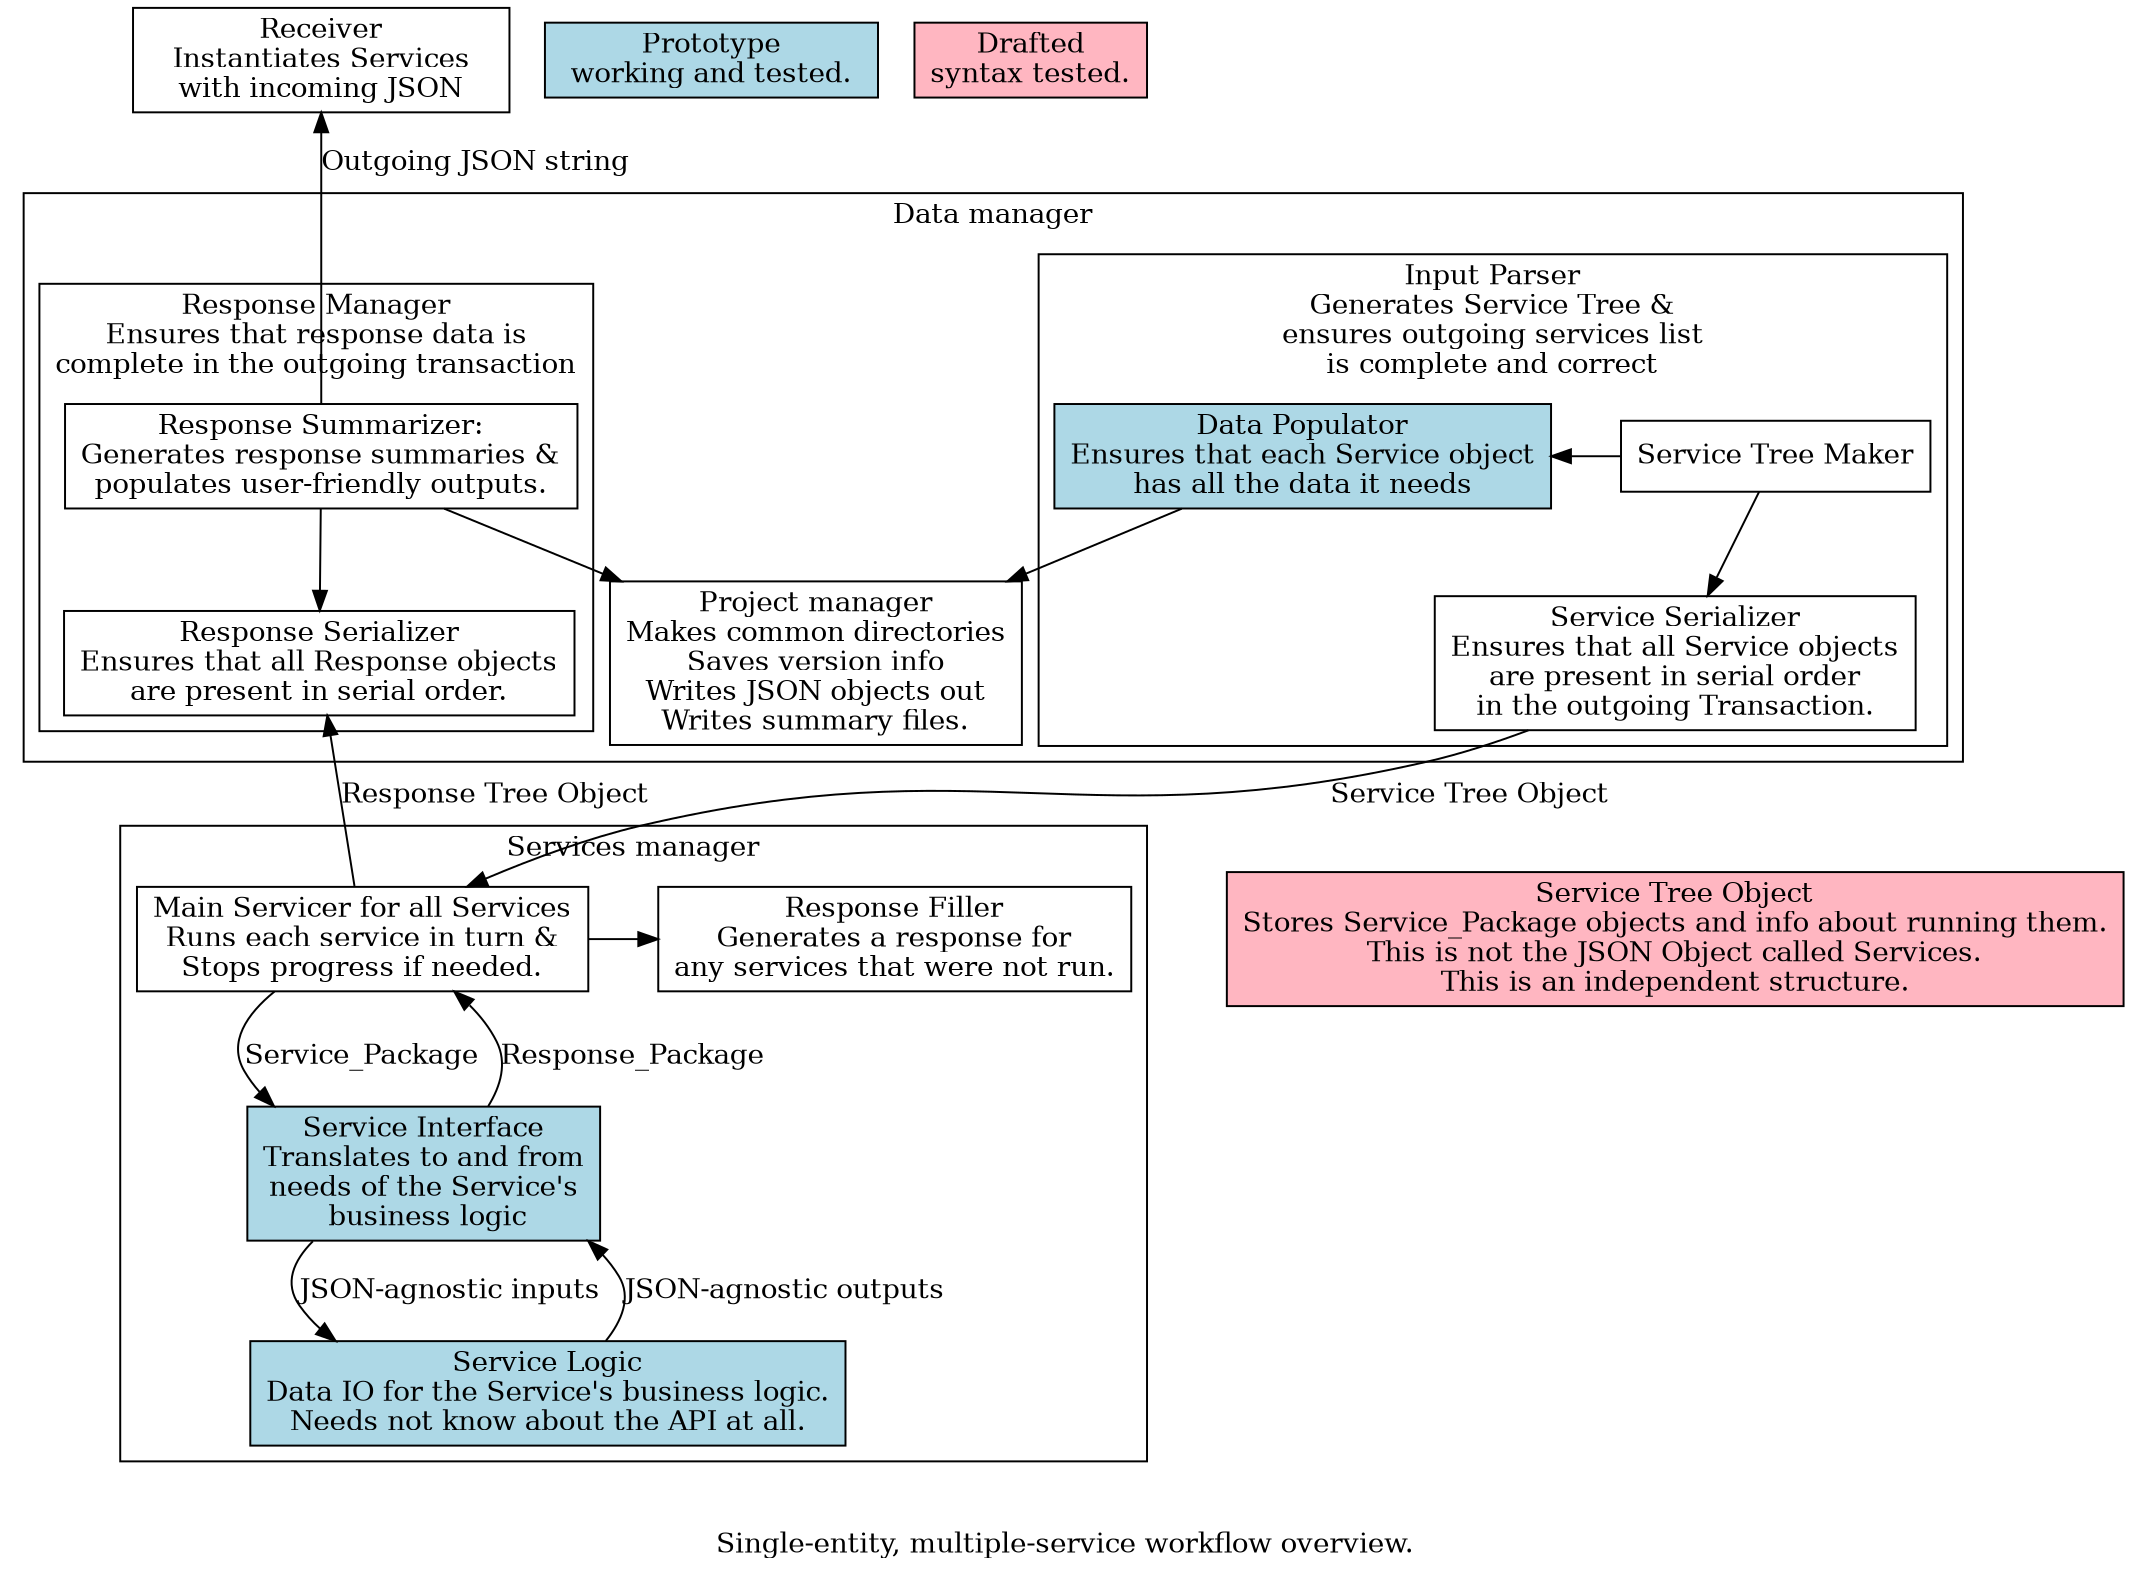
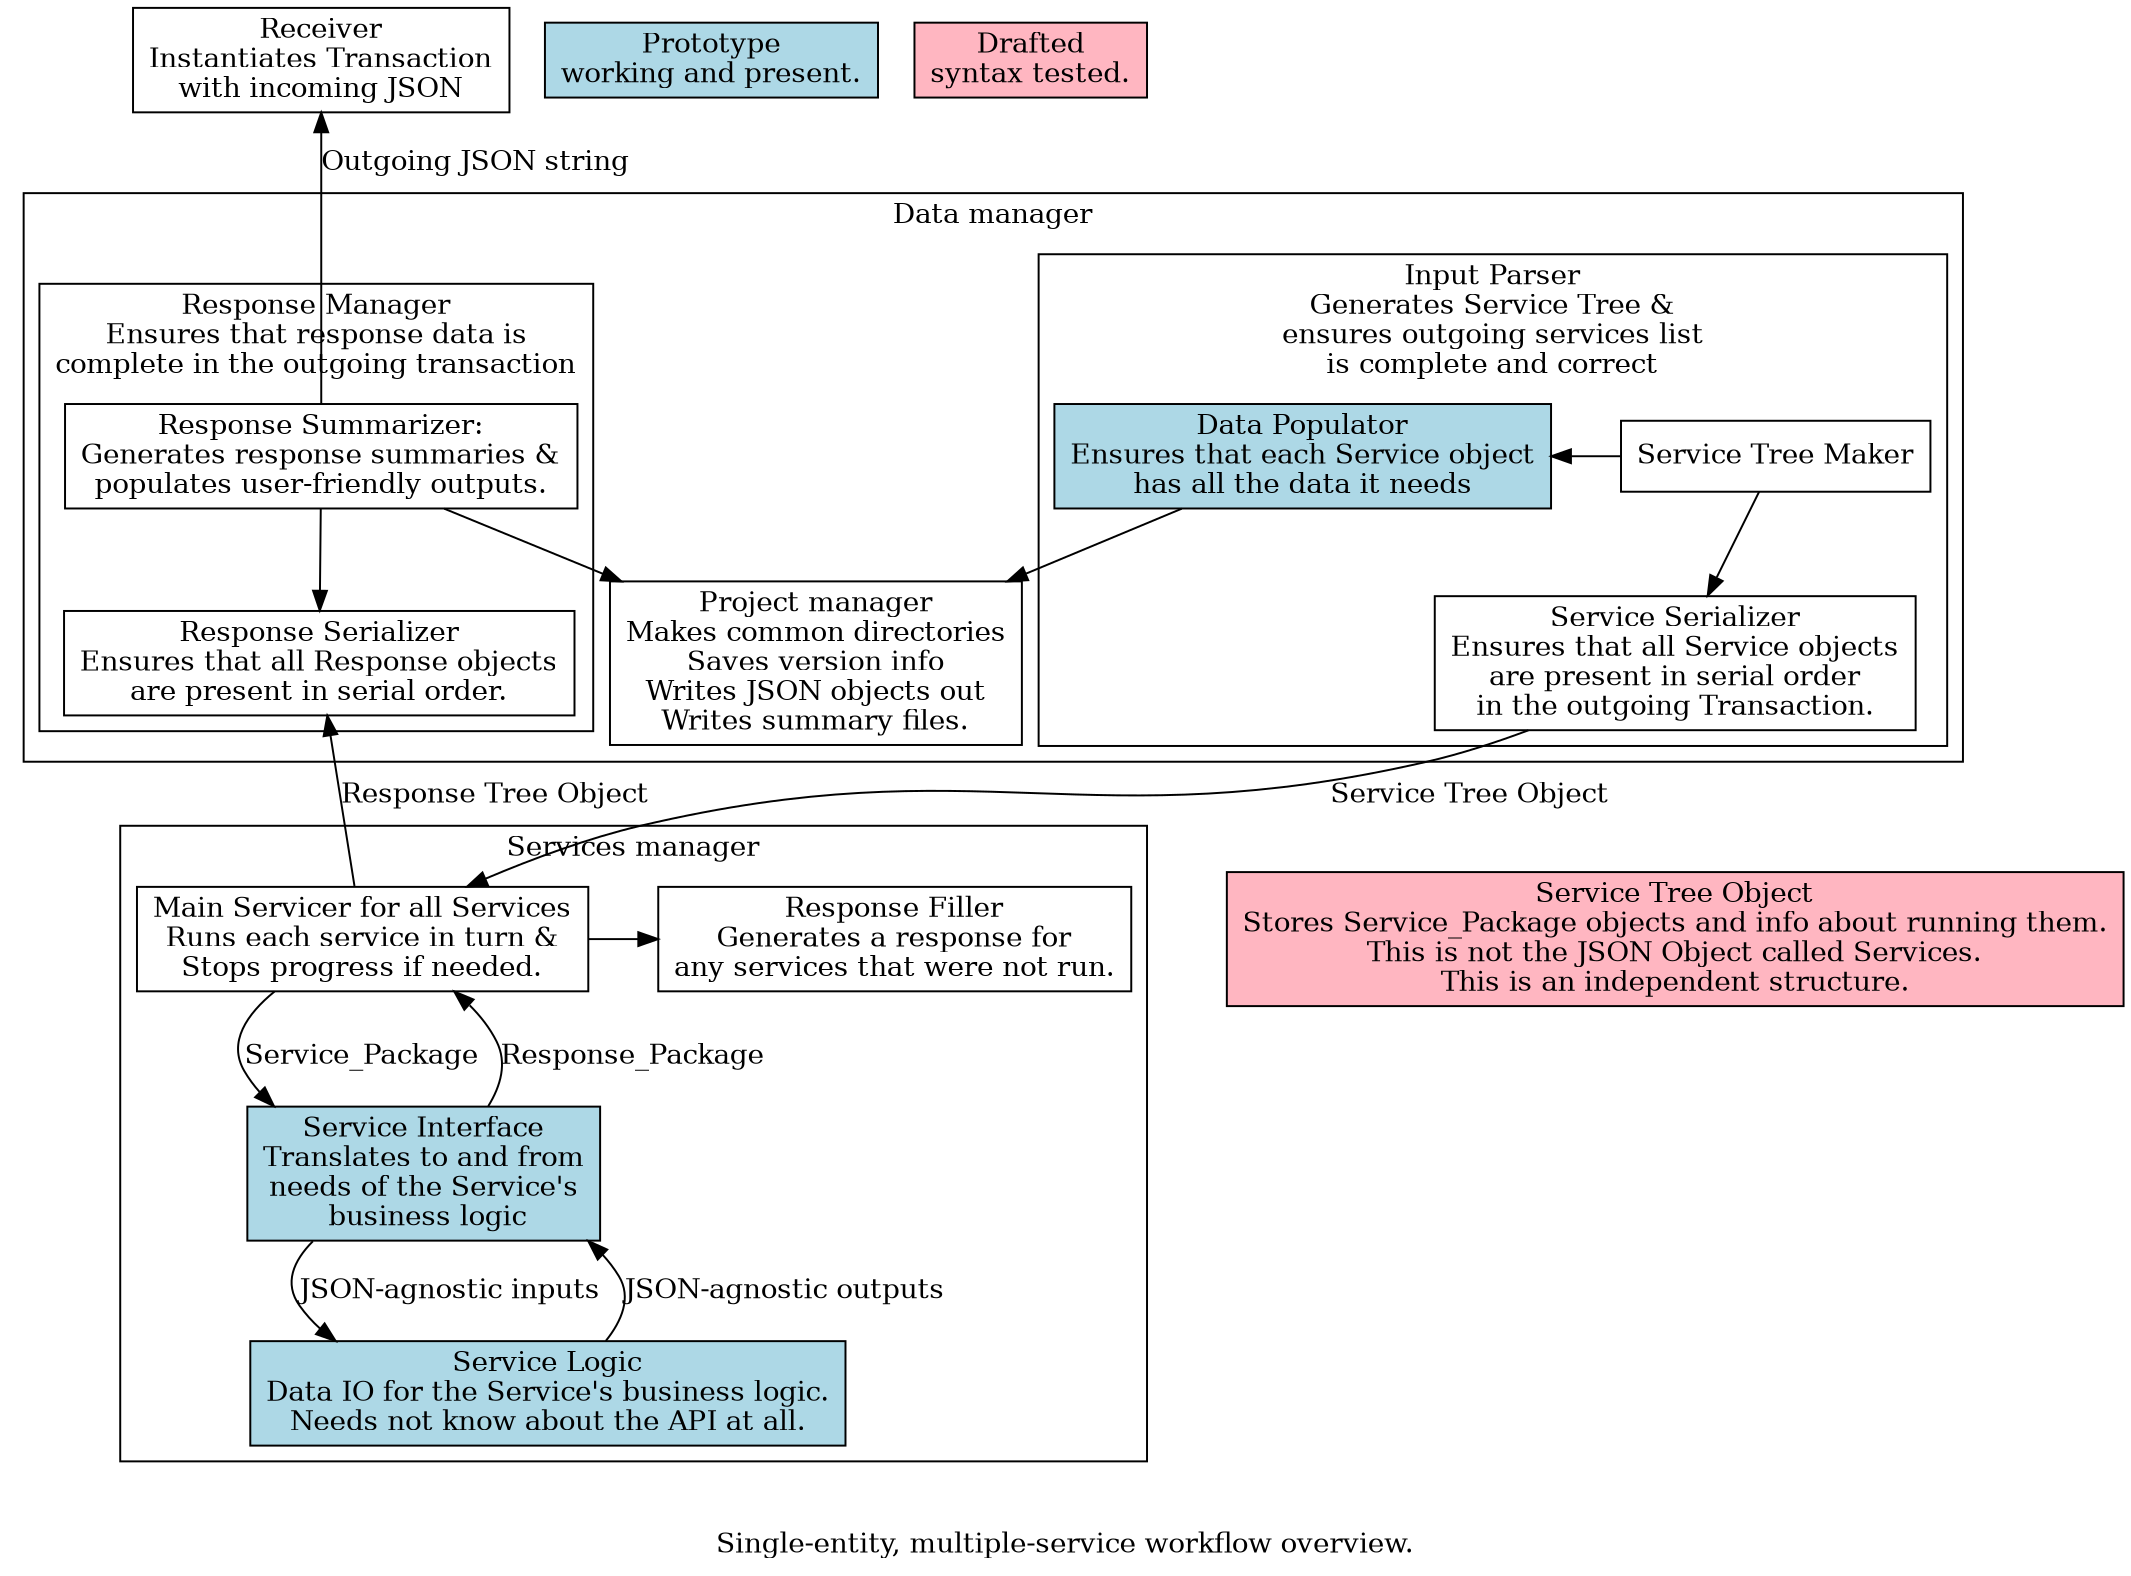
(321, 60) -> (321, 60)
(711, 60) -> (711, 60)
